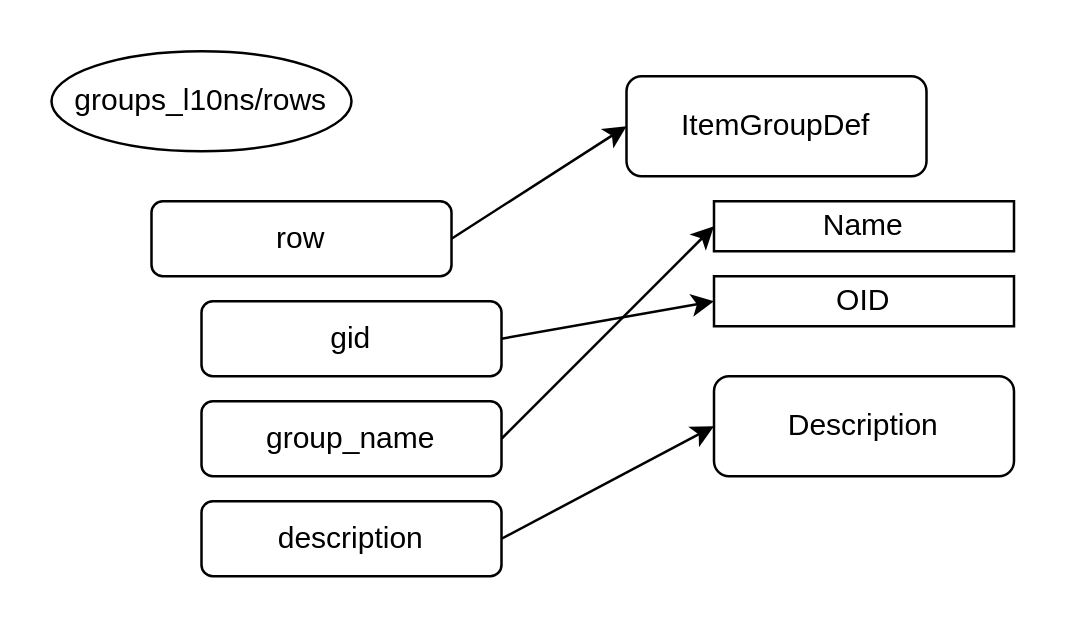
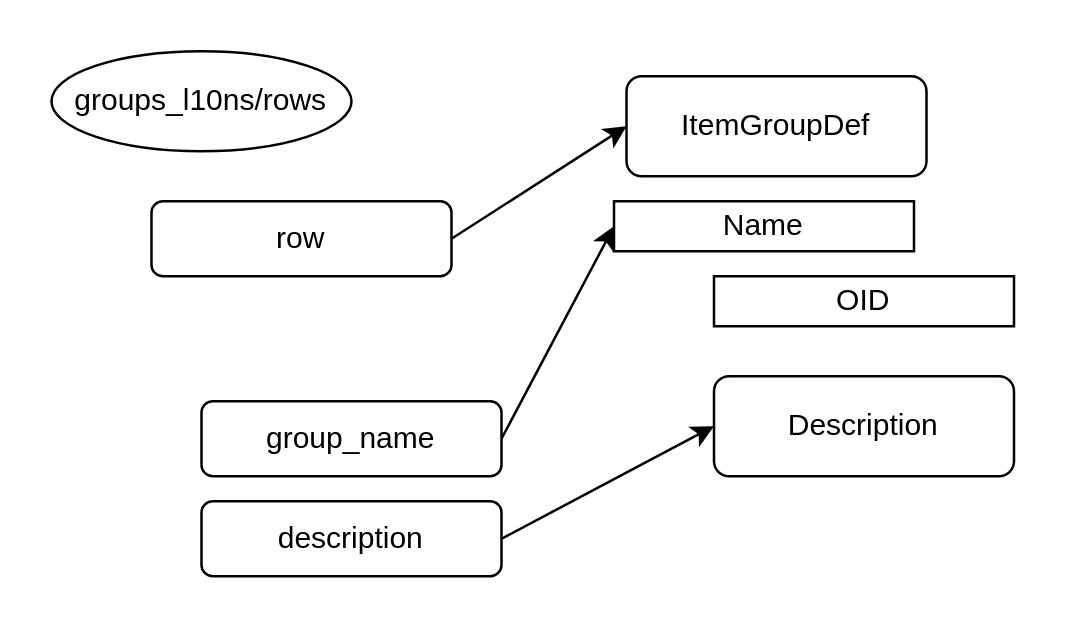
(864, 226) -> (764, 226)
(663, 310) -> none
(351, 339) -> none
